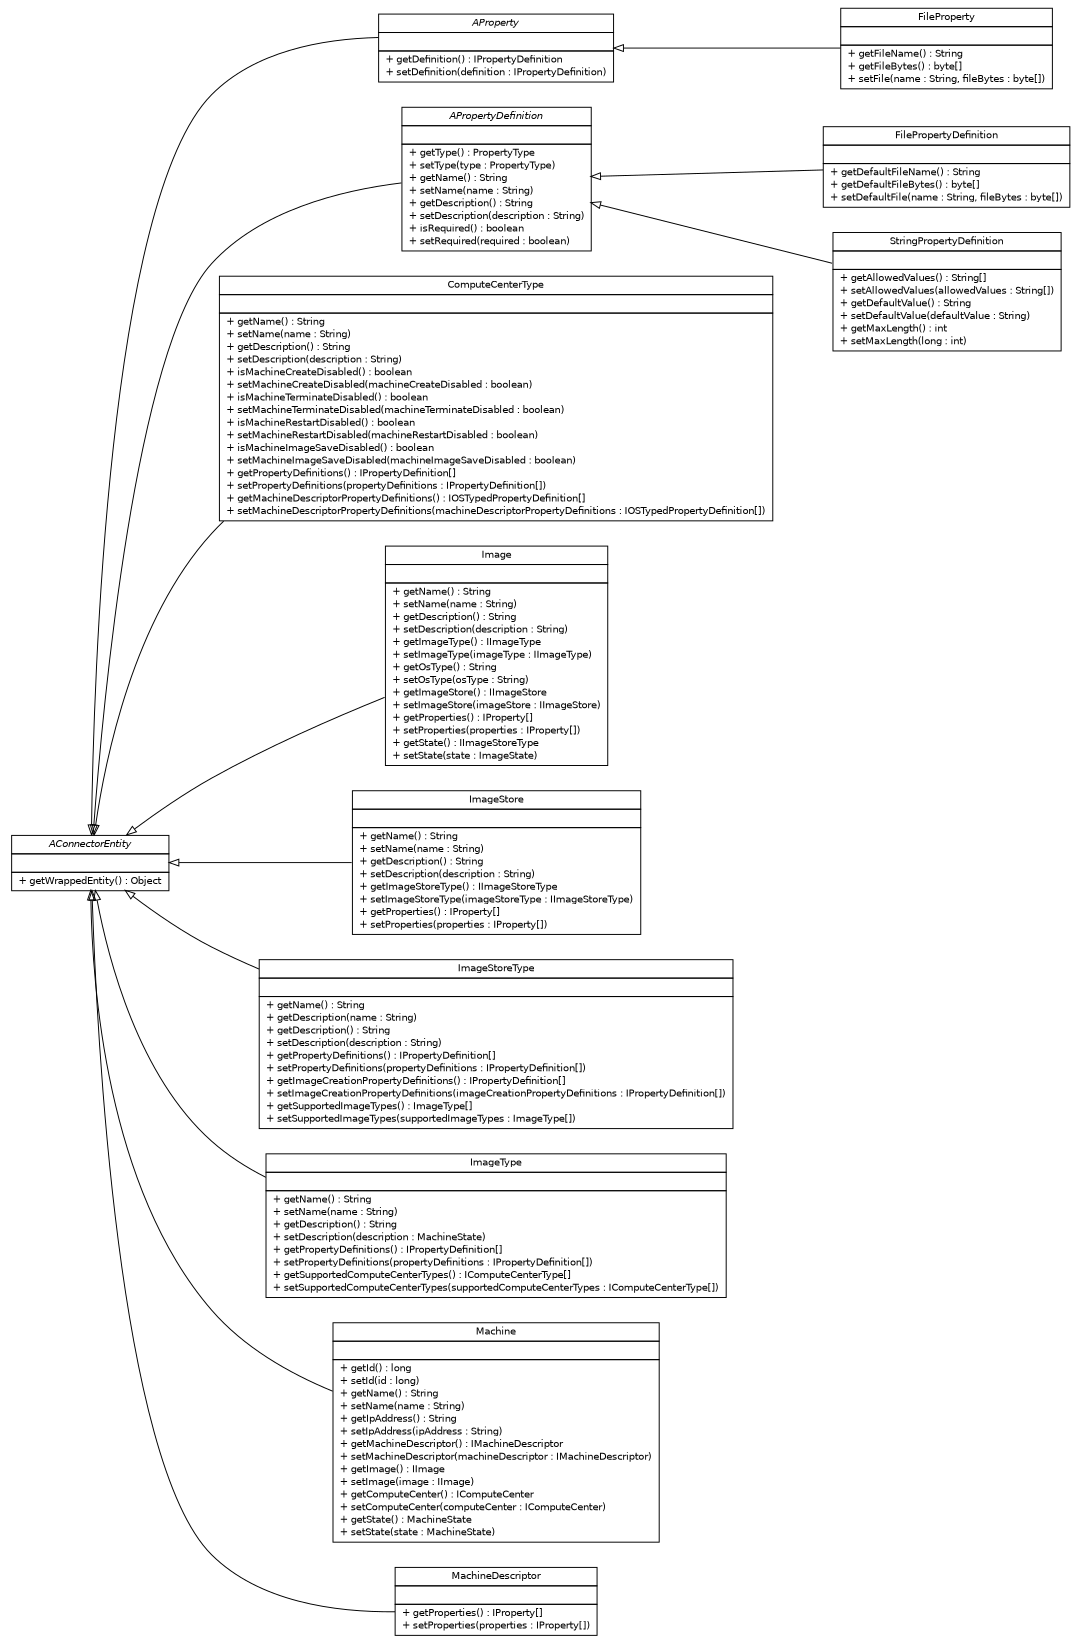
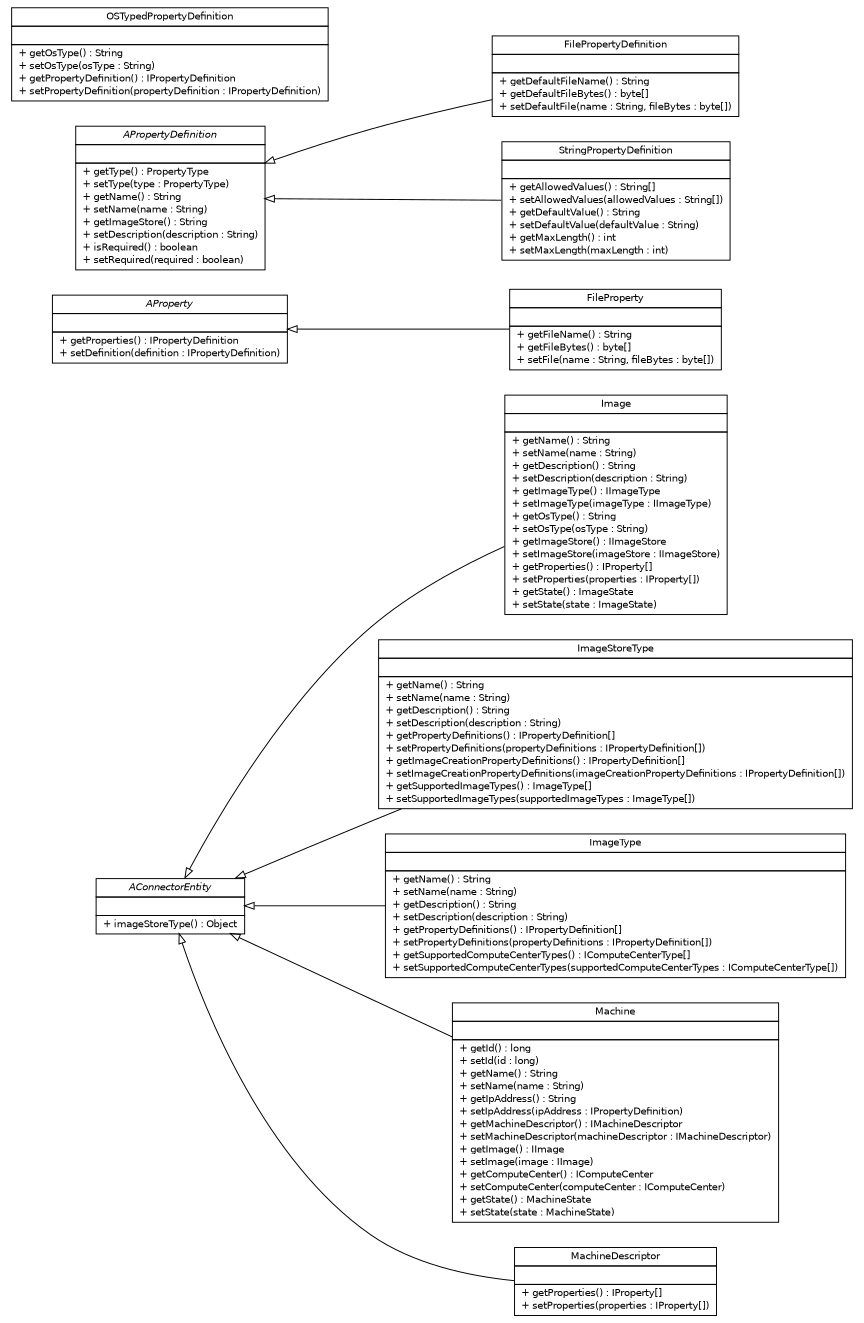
none -> (170, 54)
(474, 60) -> (149, 341)
(471, 203) -> (145, 222)
(903, 341) -> (589, 250)
(125, 362) -> none
(496, 399) -> none
(146, 434) -> none
(466, 743) -> (573, 592)
(496, 863) -> none
(90, 881) -> (170, 924)
(342, 1018) -> (448, 698)
(380, 1237) -> (480, 917)
(421, 1431) -> (571, 1112)
